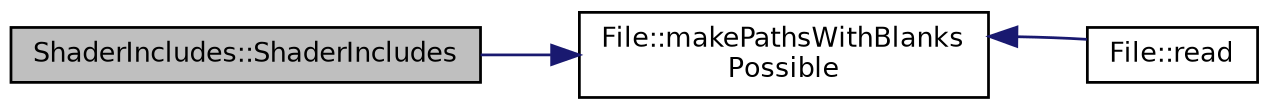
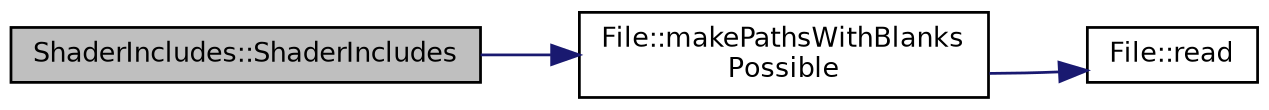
(1052, 38) -> (1024, 73)
